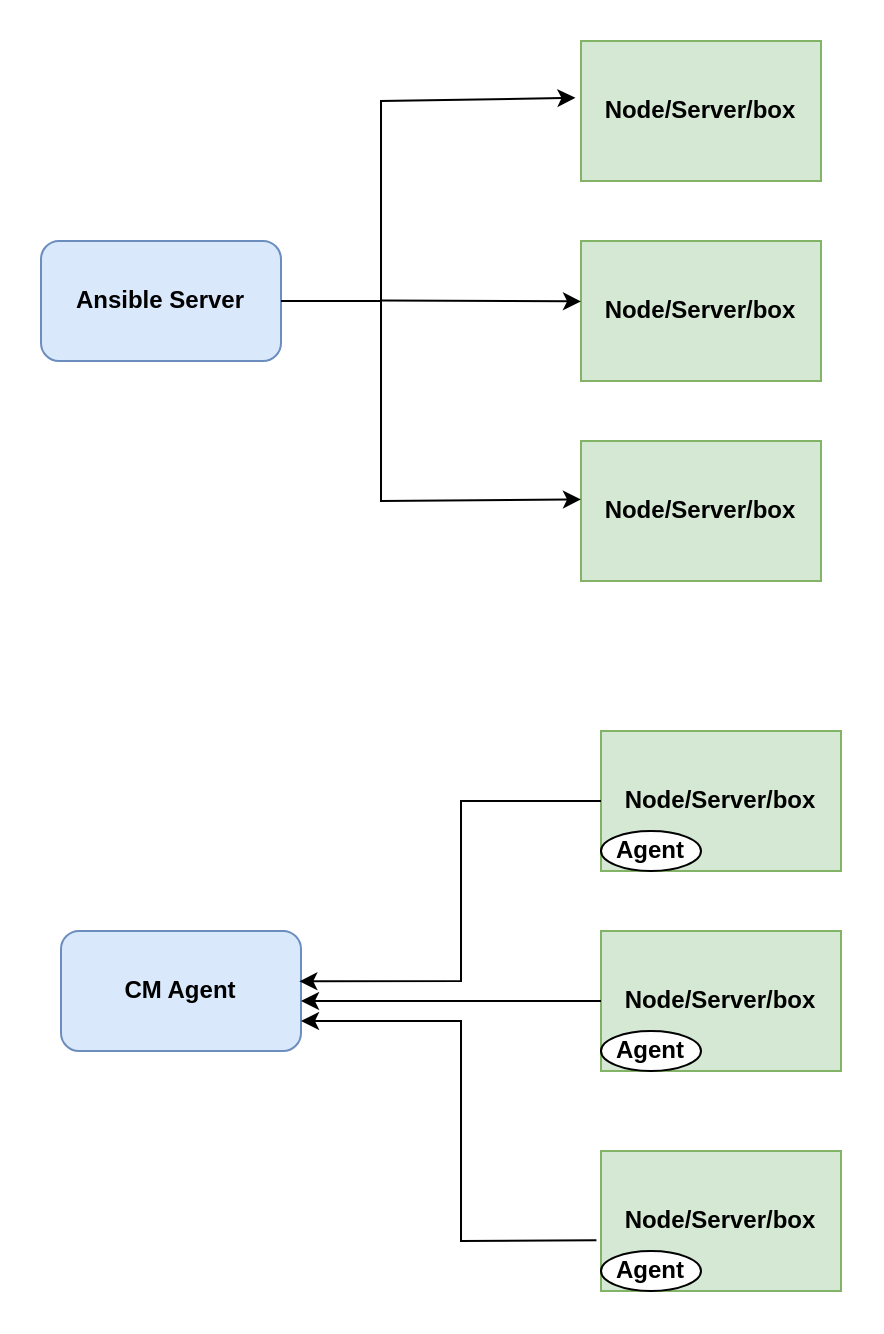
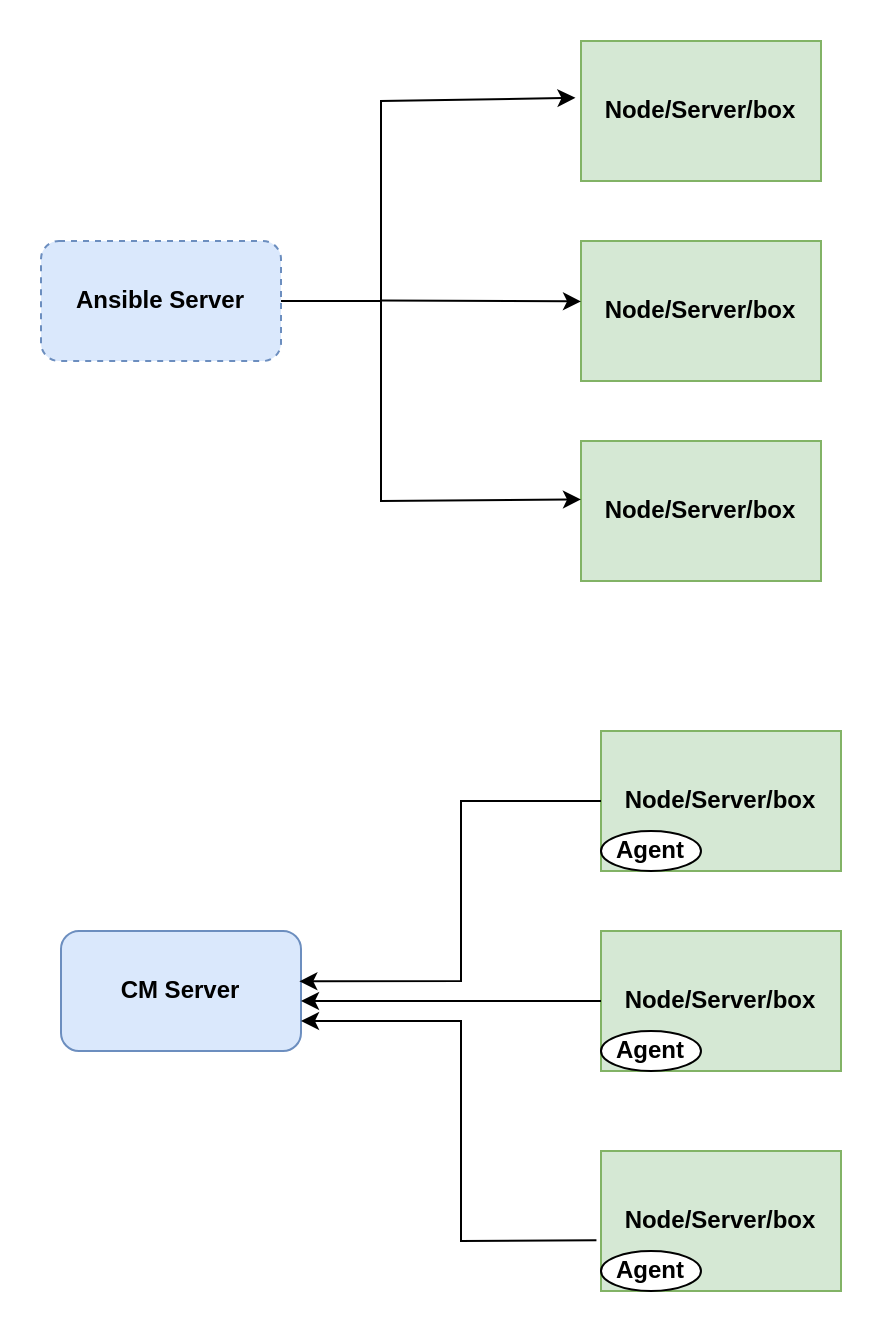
(161, 301) -> (161, 301)
(181, 991) -> (181, 991)
